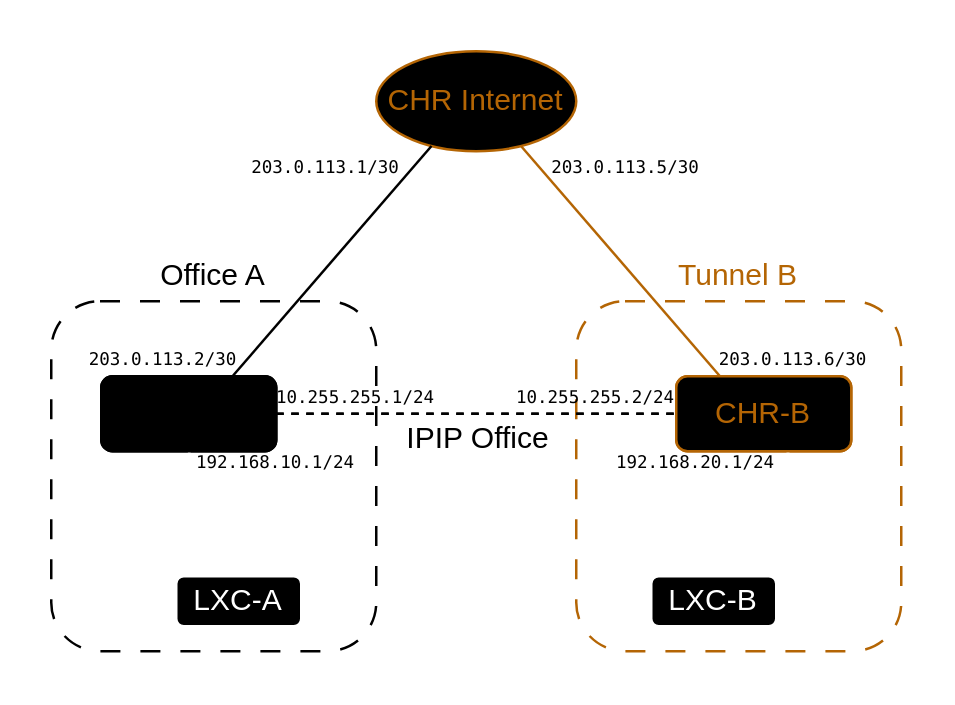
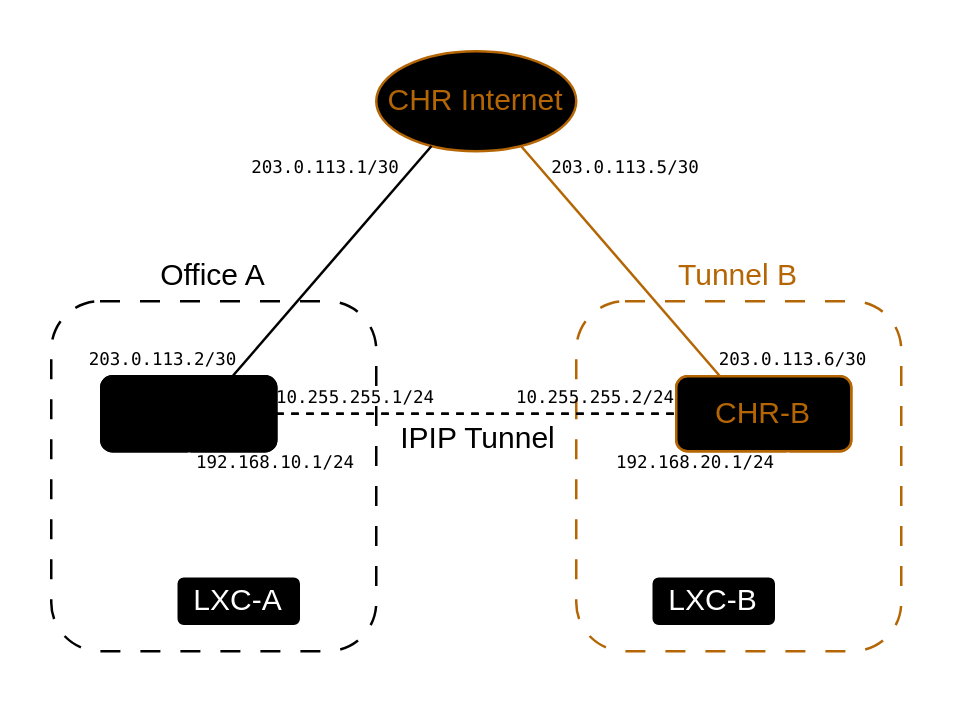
(479, 439) -> (479, 439)
